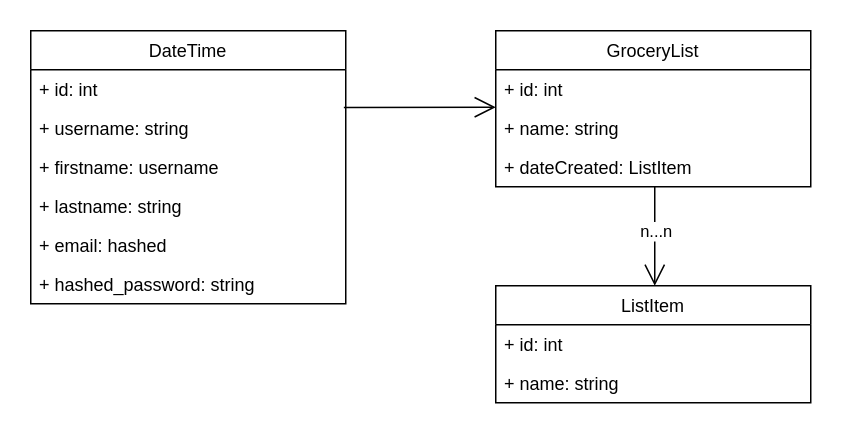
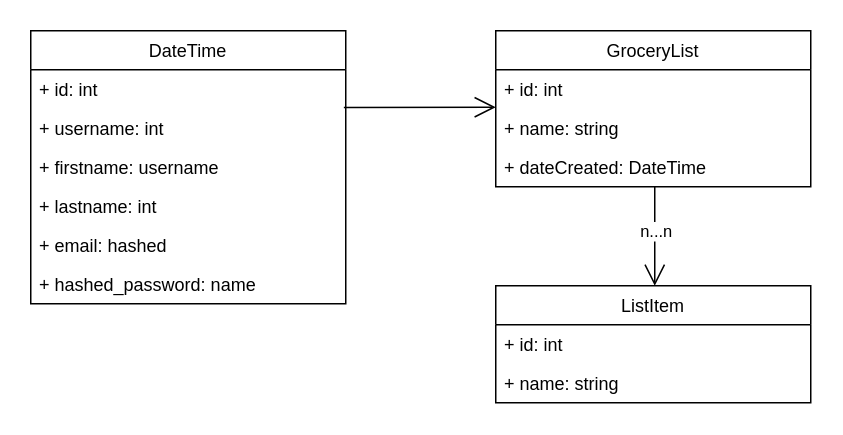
(120, 129) -> (105, 129)
(611, 168) -> (611, 168)
(118, 207) -> (103, 207)
(156, 285) -> (148, 285)
